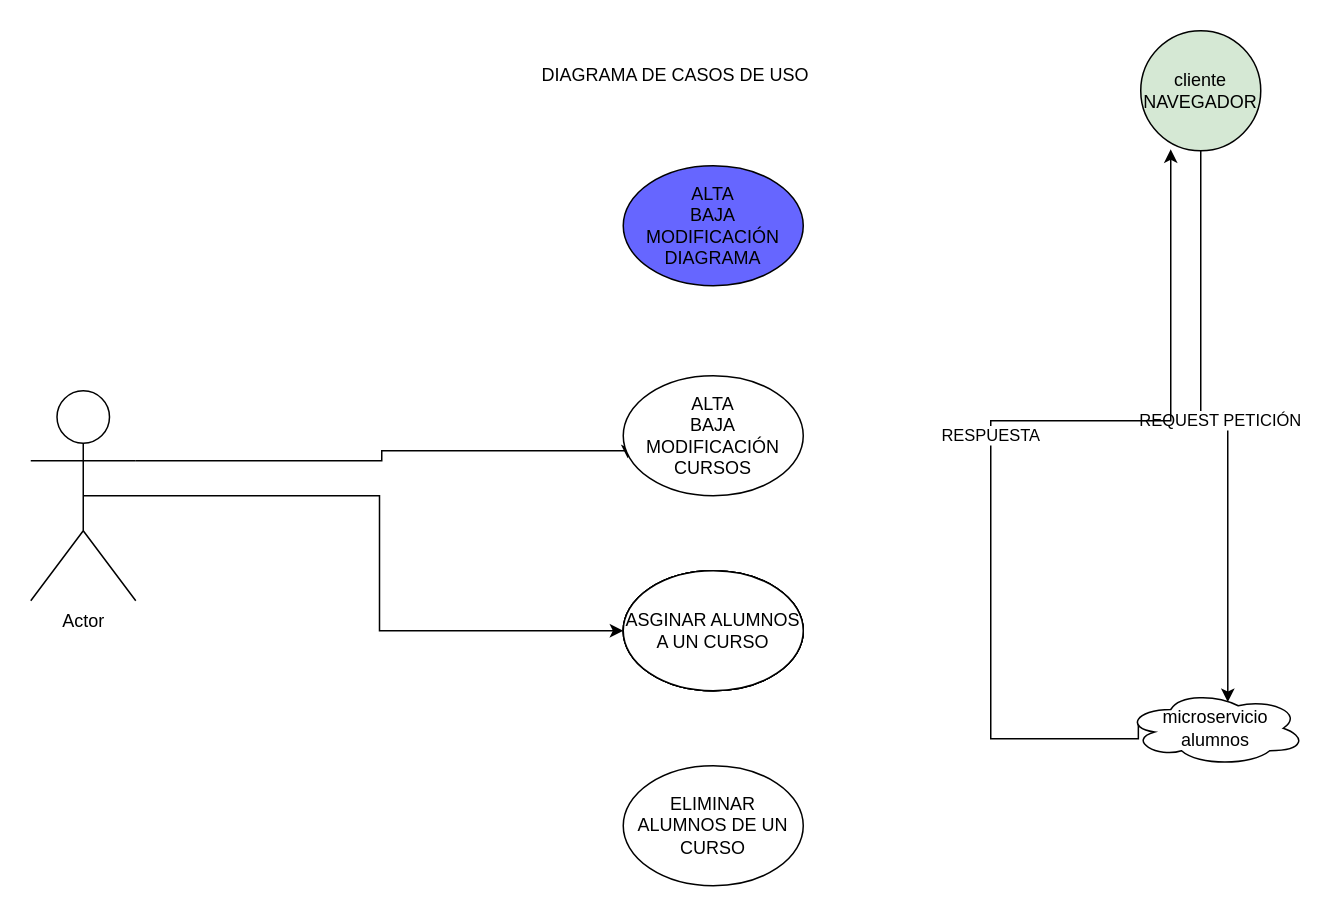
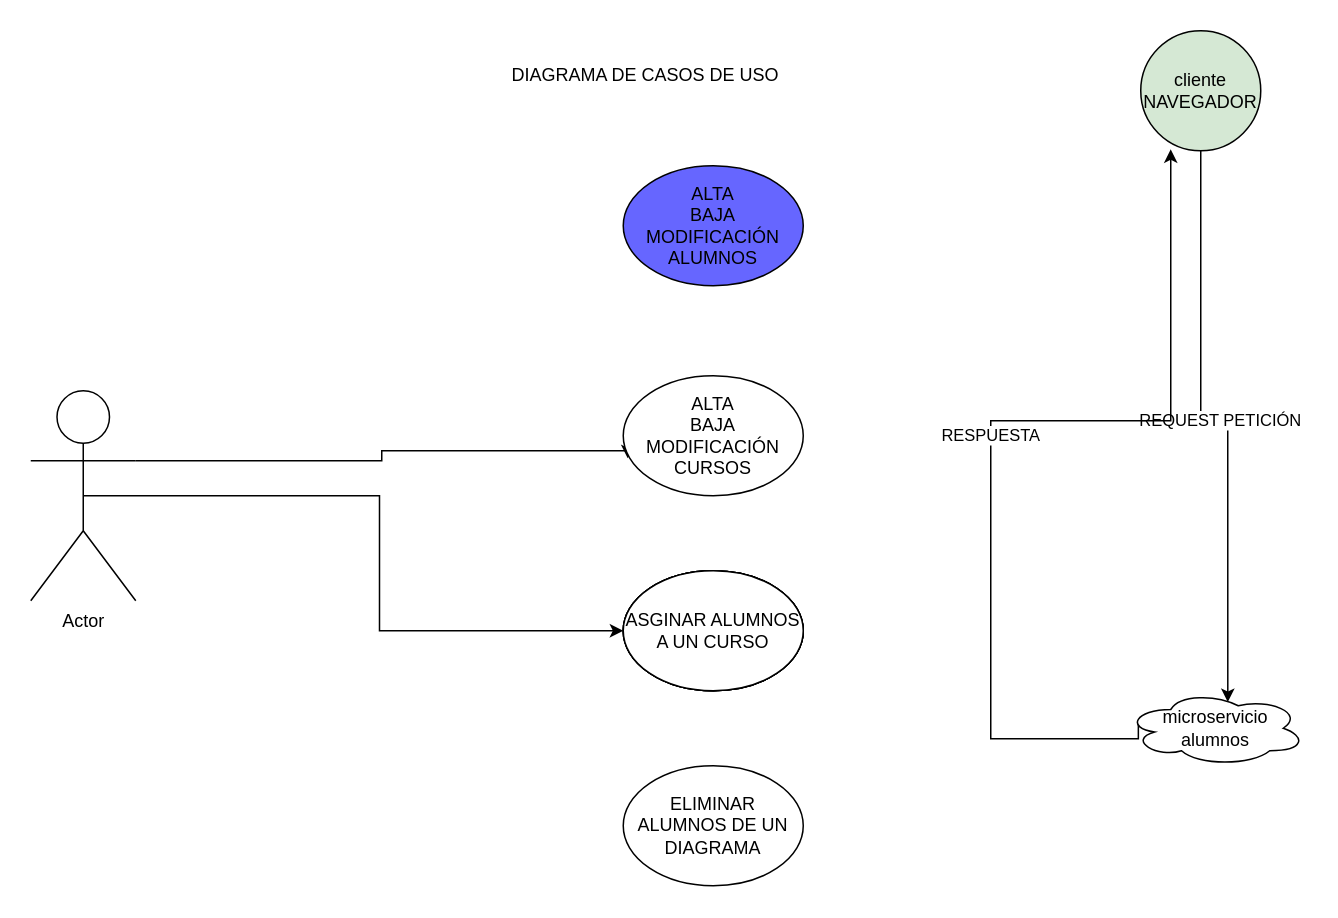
(676, 76) -> (646, 76)
(713, 226) -> (713, 226)
(713, 826) -> (713, 826)
